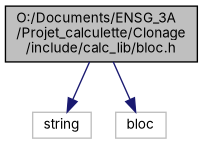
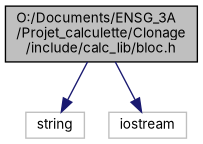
(141, 125) -> (148, 125)
